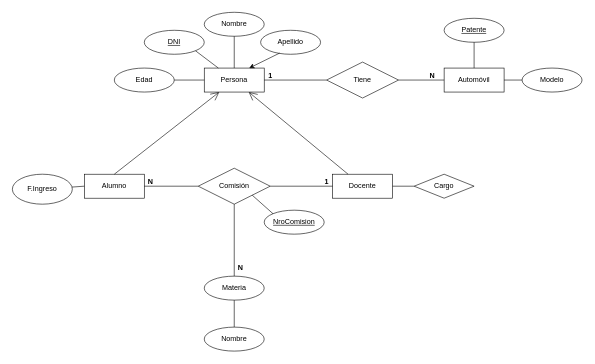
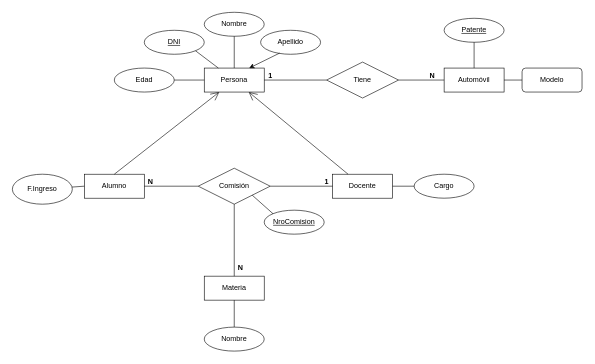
(552, 80) -> (552, 80)
(444, 186) -> (444, 186)
(234, 288) -> (234, 288)
